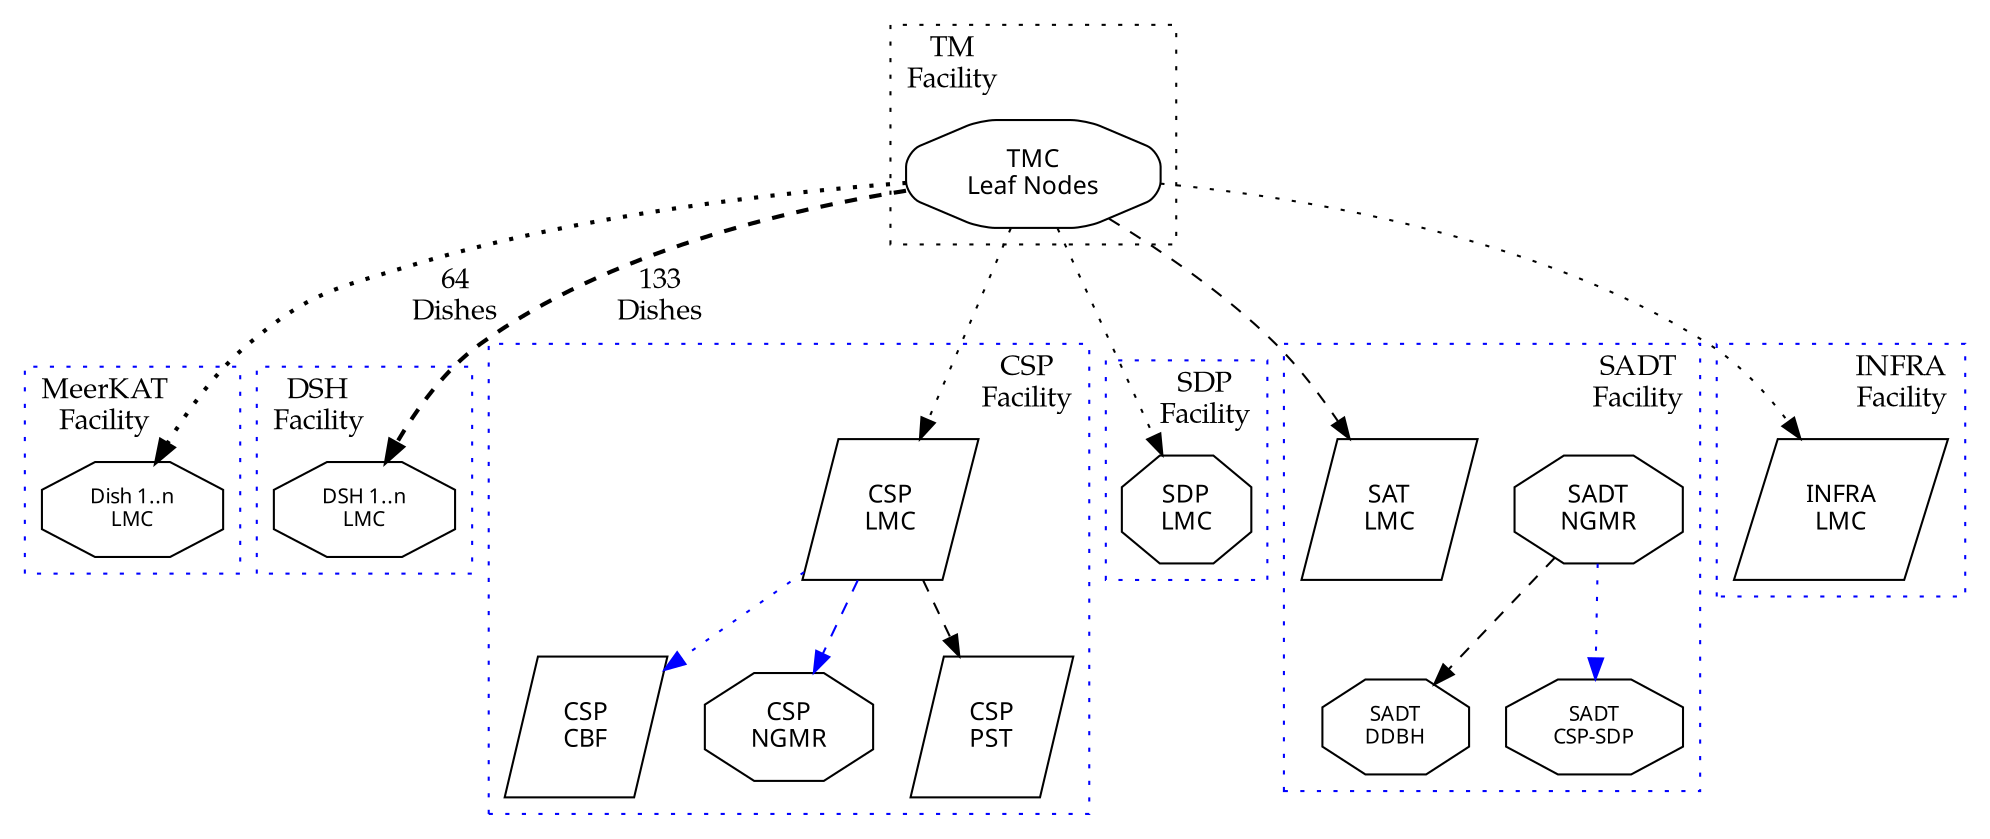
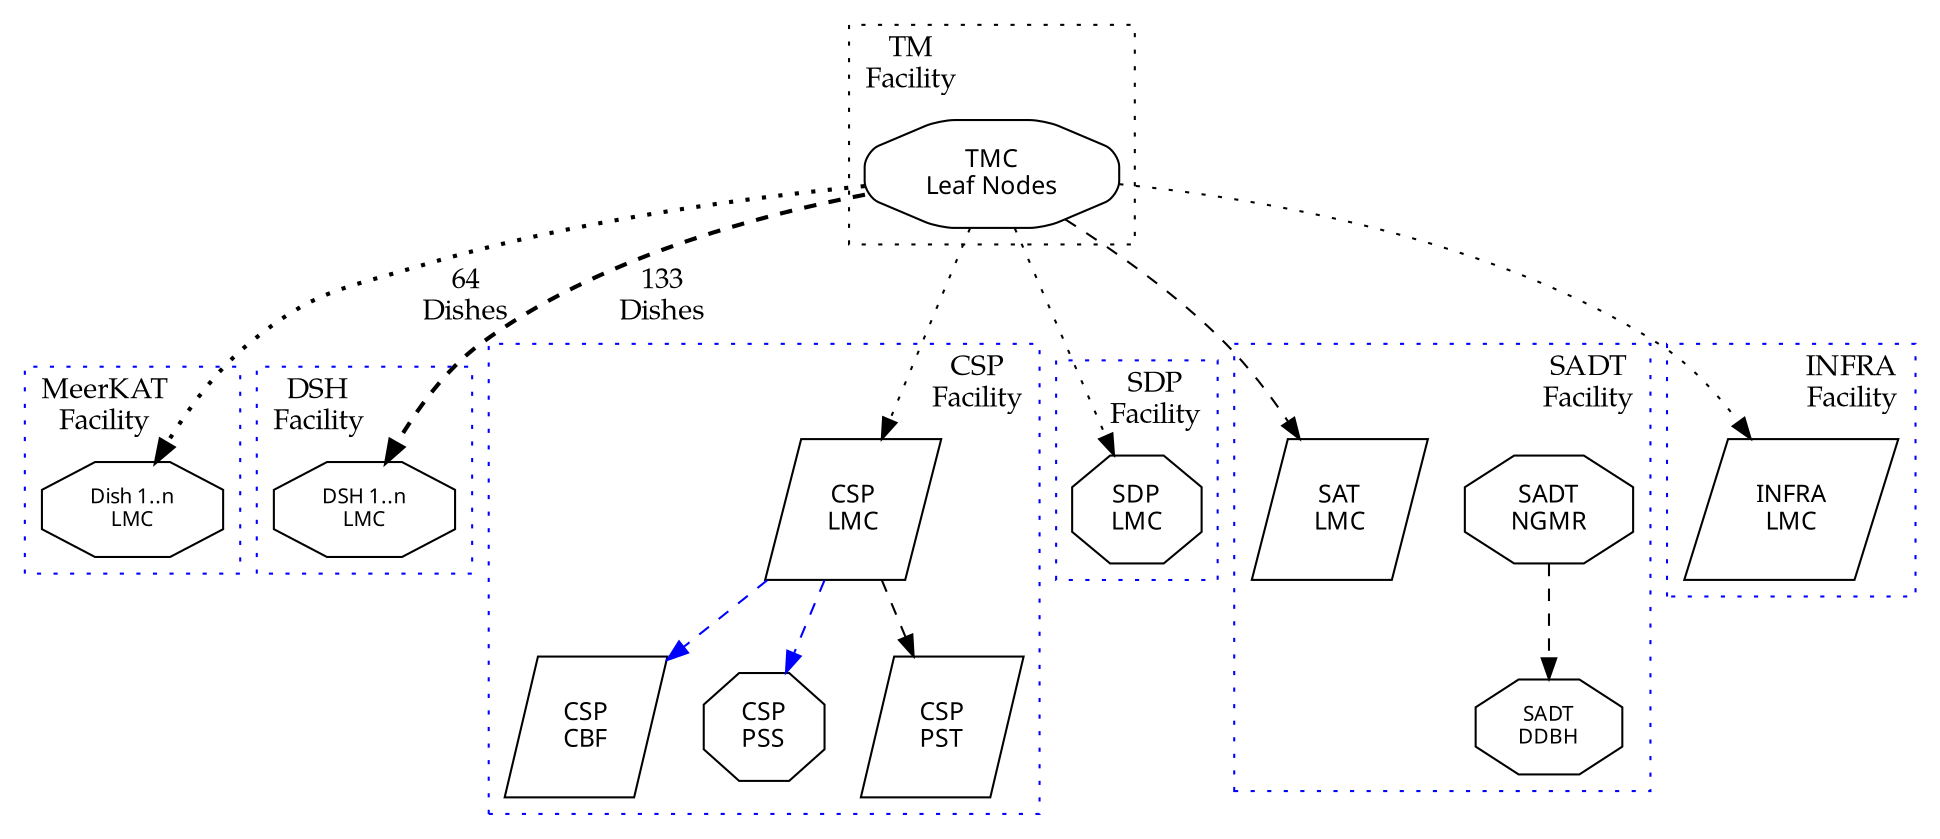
(743, 615) -> (726, 613)
(789, 727) -> (764, 727)
(1595, 727) -> none
